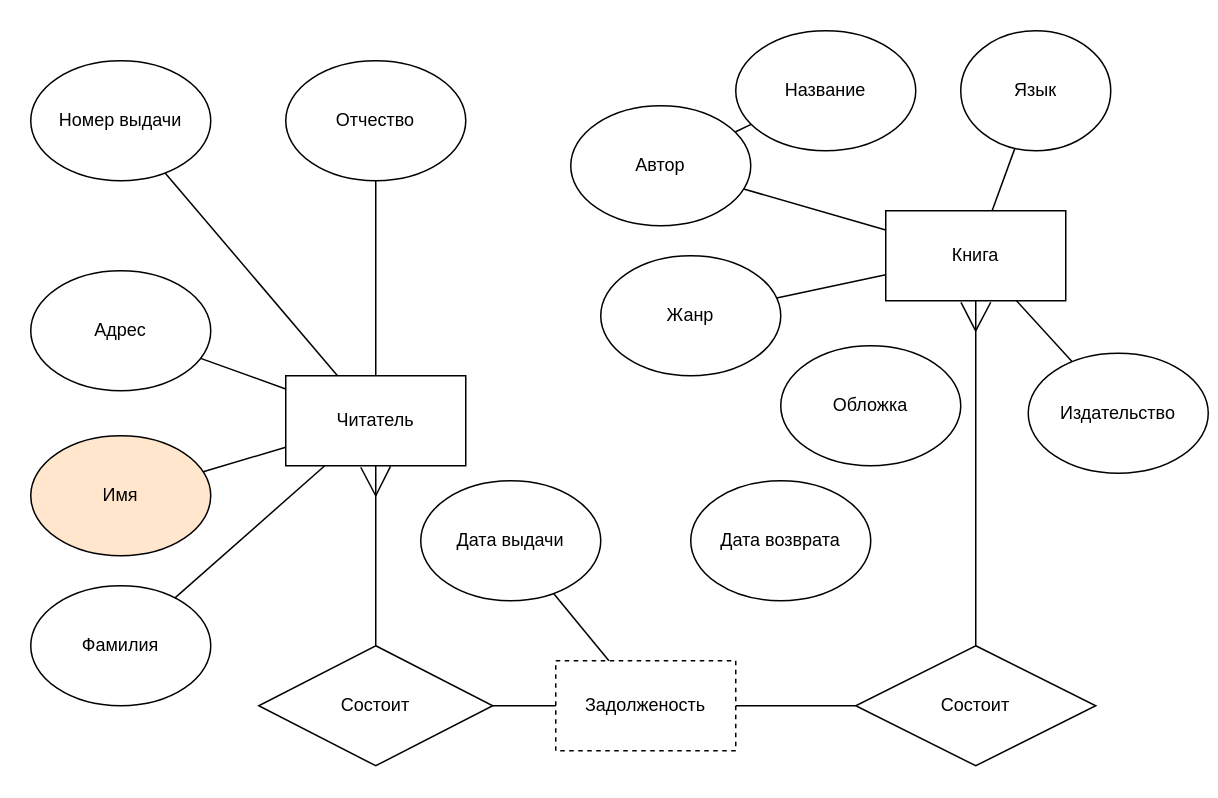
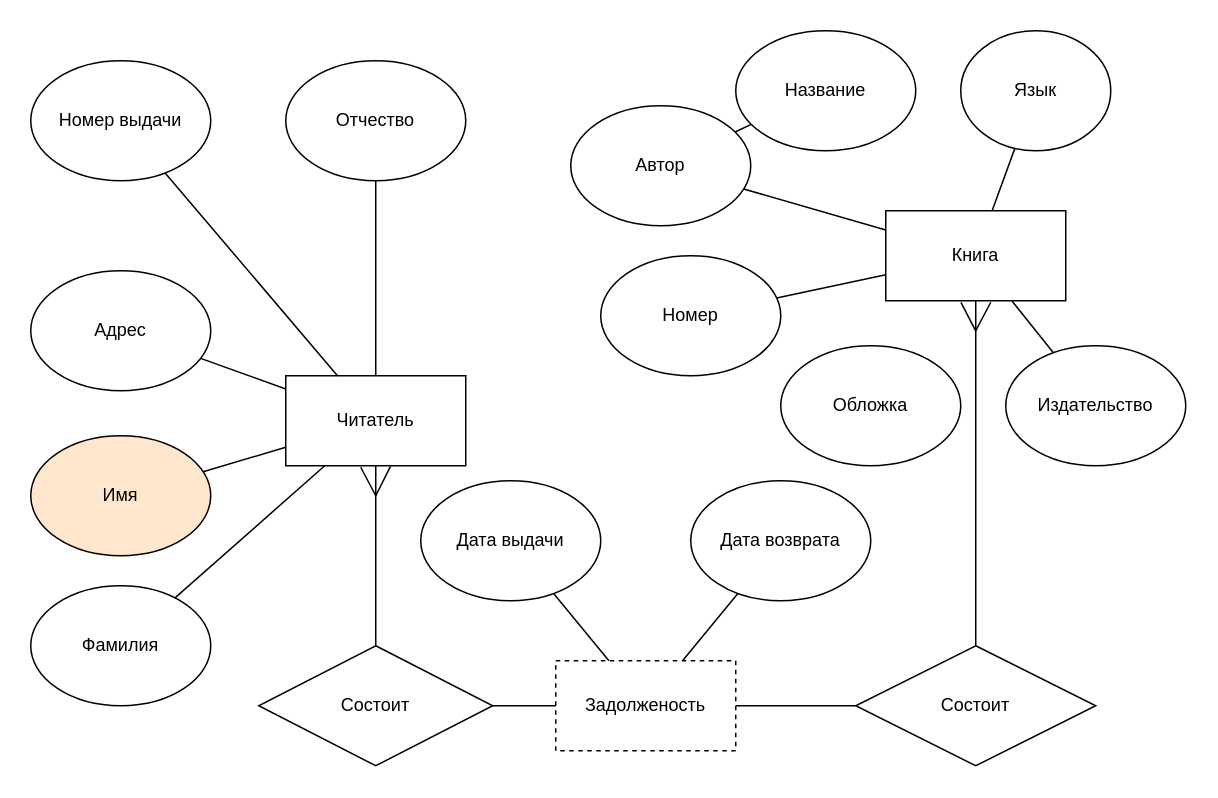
(691, 316) -> (691, 316)
(1118, 413) -> (1096, 406)
none -> (711, 627)
